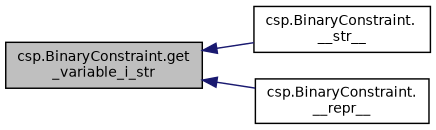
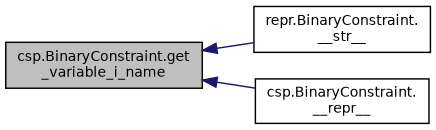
(342, 29) -> (342, 29)
(104, 65) -> (104, 65)
